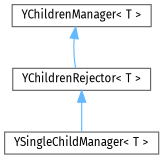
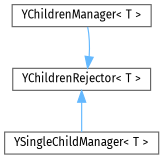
(74, 53) -> (89, 42)
